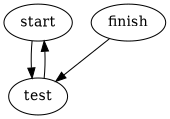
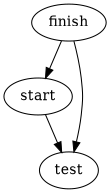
(45, 65) -> (56, 55)
